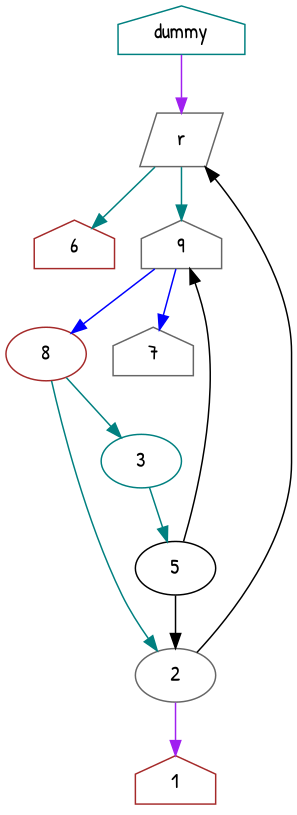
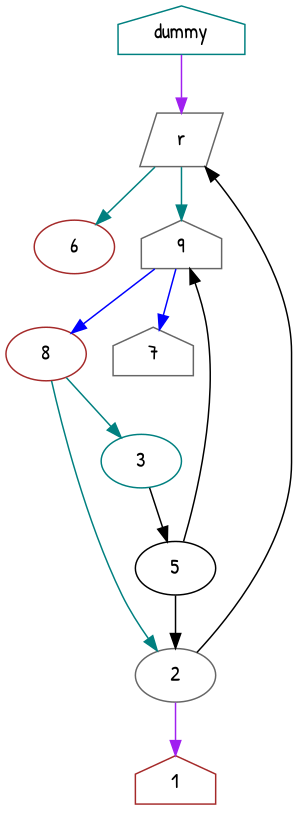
(74, 247) -> (74, 247)
(156, 508) -> (156, 508)
